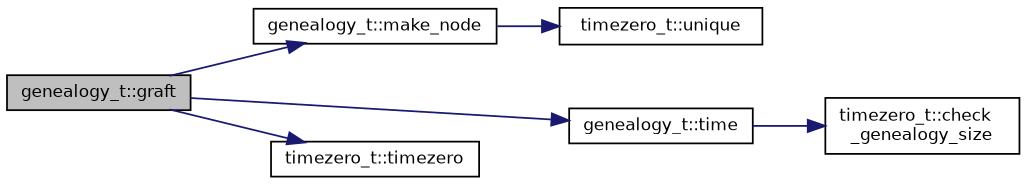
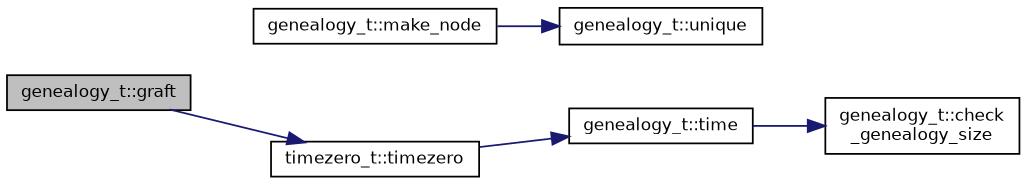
(661, 26) -> (661, 26)
(229, 61) -> none
(371, 109) -> (515, 143)
(922, 126) -> (922, 126)
